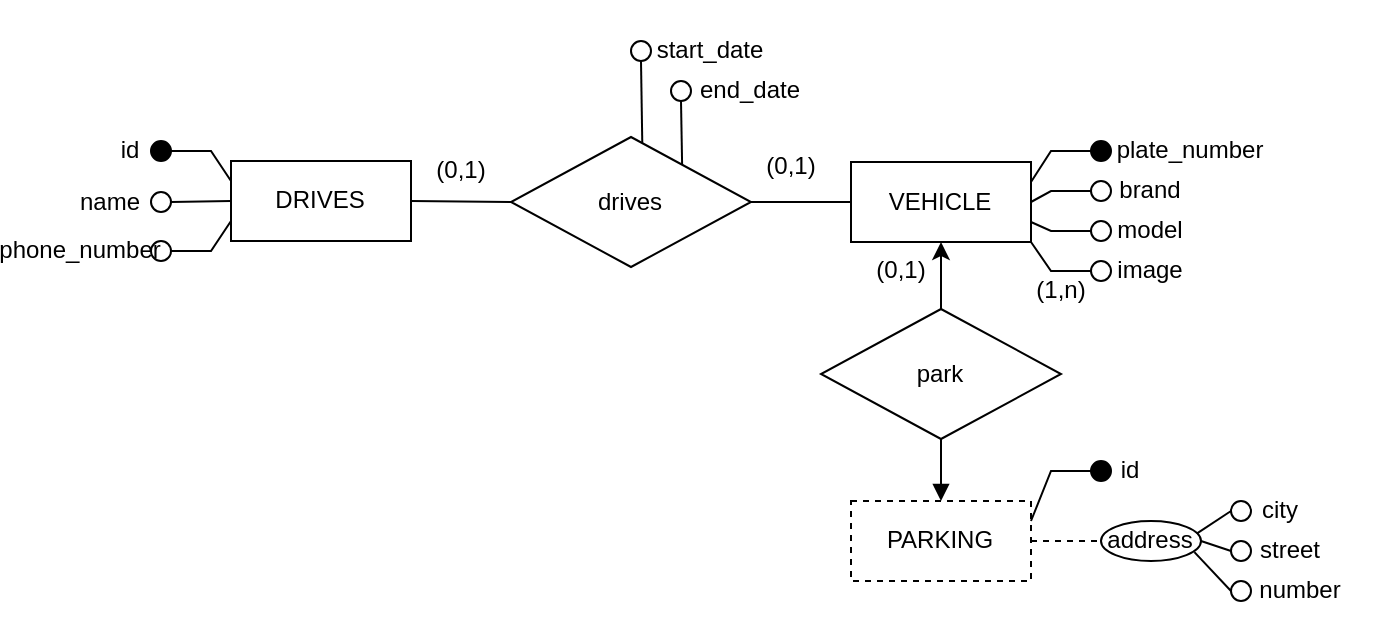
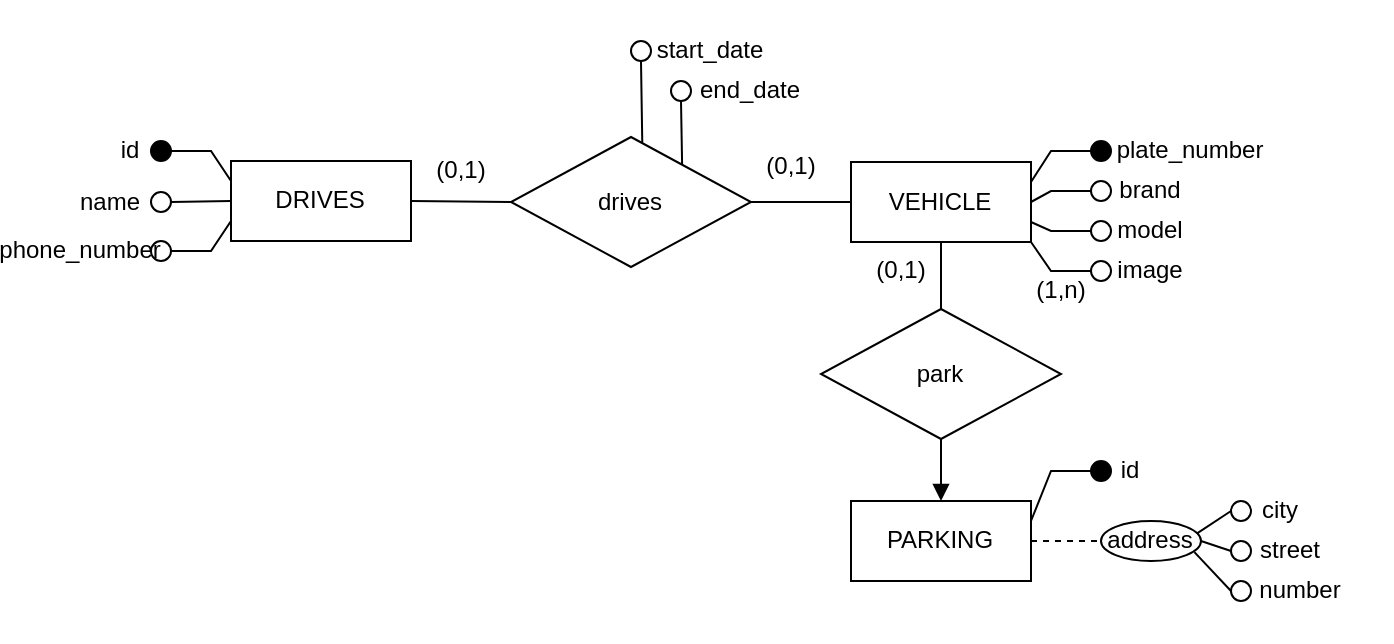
(941, 257) -> (941, 251)
(941, 541) -> (941, 541)
